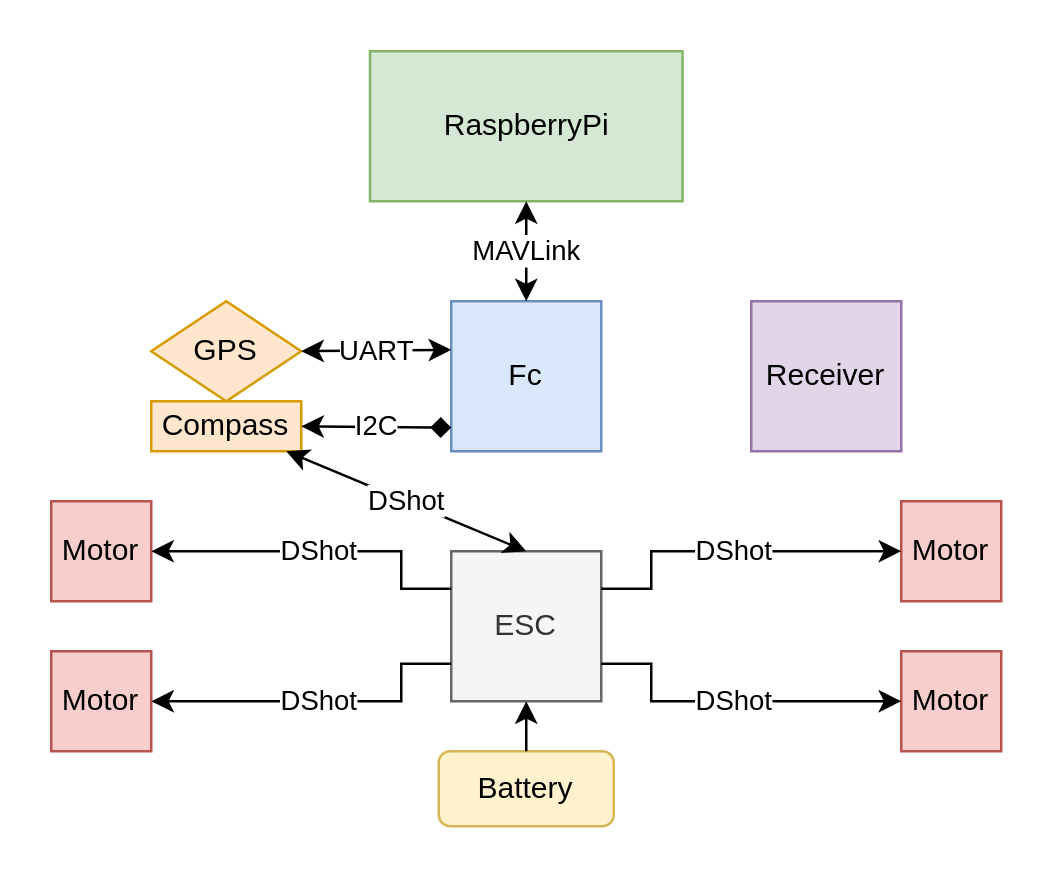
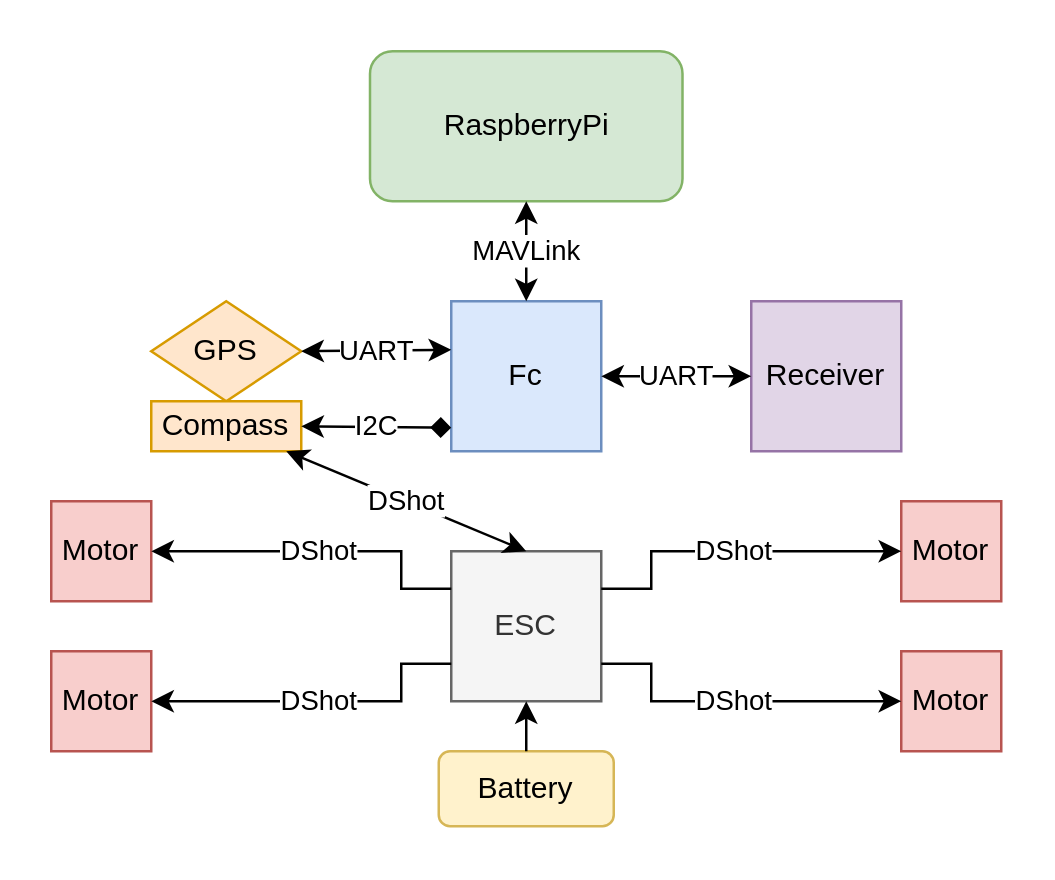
(526, 126) -> (526, 126)
none -> (676, 376)
